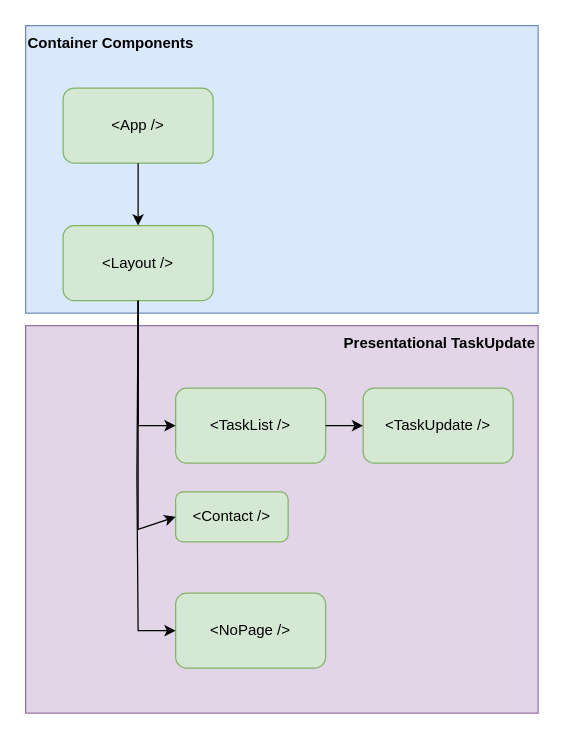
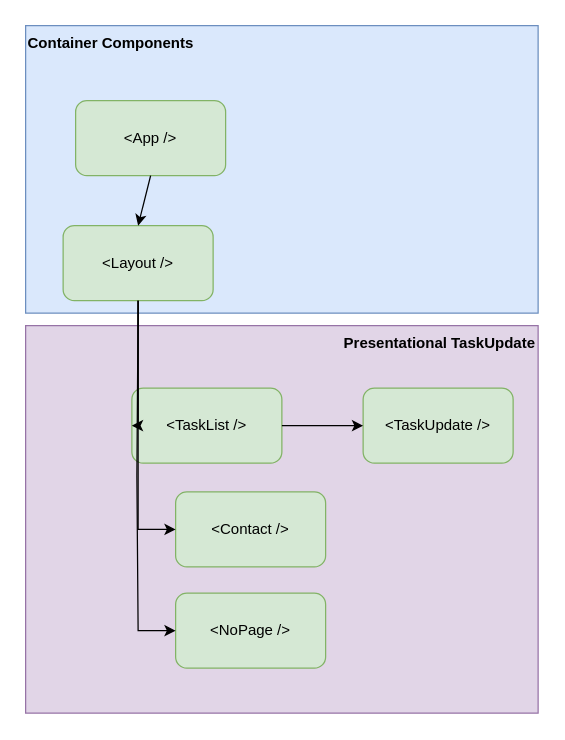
(138, 126) -> (151, 138)
(251, 426) -> (207, 426)
(232, 517) -> (251, 529)
